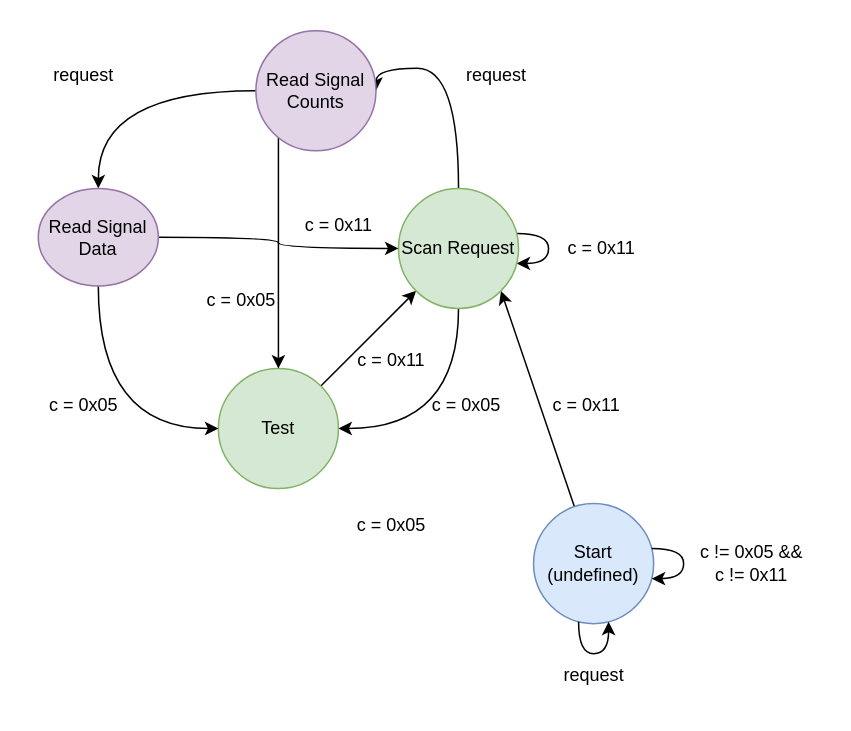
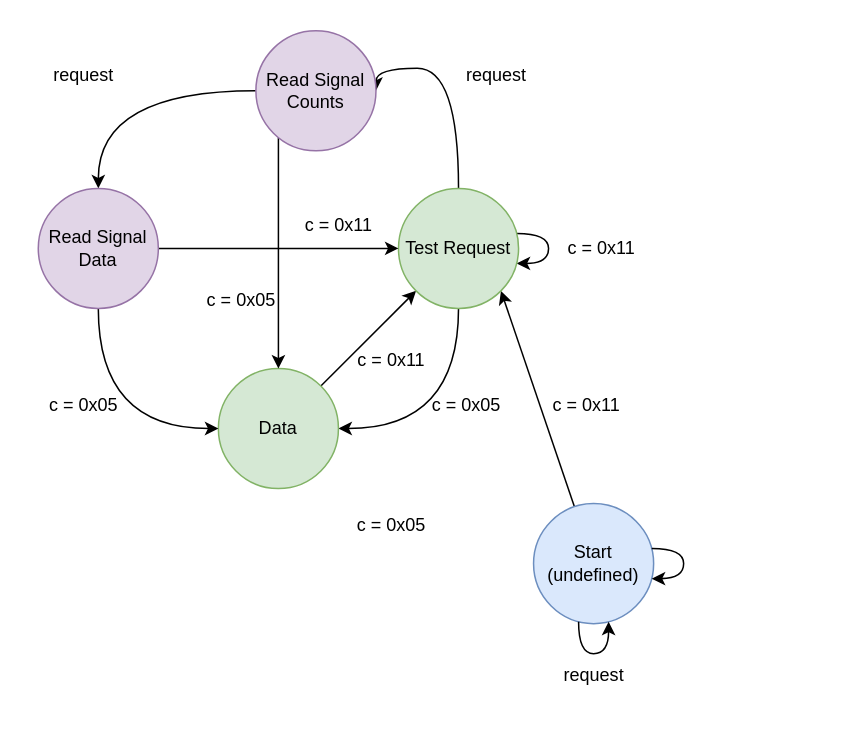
(98, 237) -> (98, 248)
(458, 248) -> (458, 248)
(278, 428) -> (278, 428)
(751, 563) -> none
